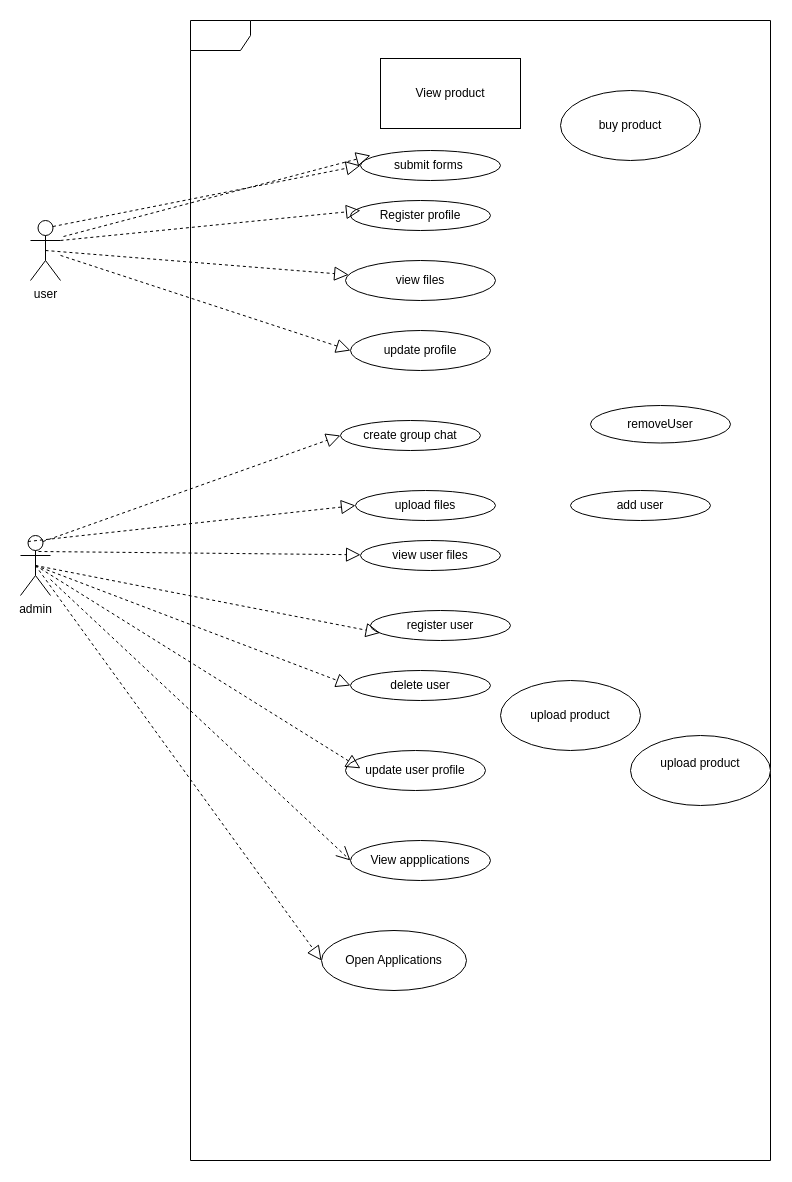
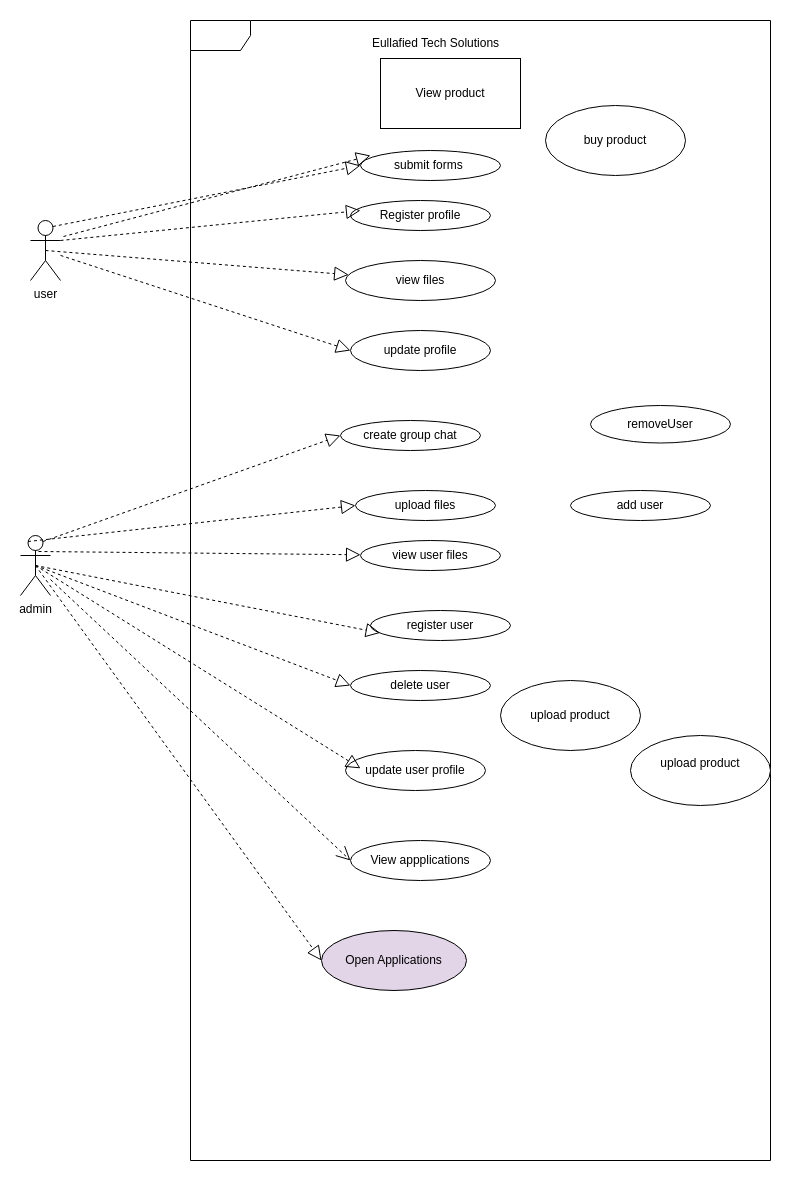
none -> (436, 44)
(631, 126) -> (616, 141)
(394, 961) -> (394, 961)
